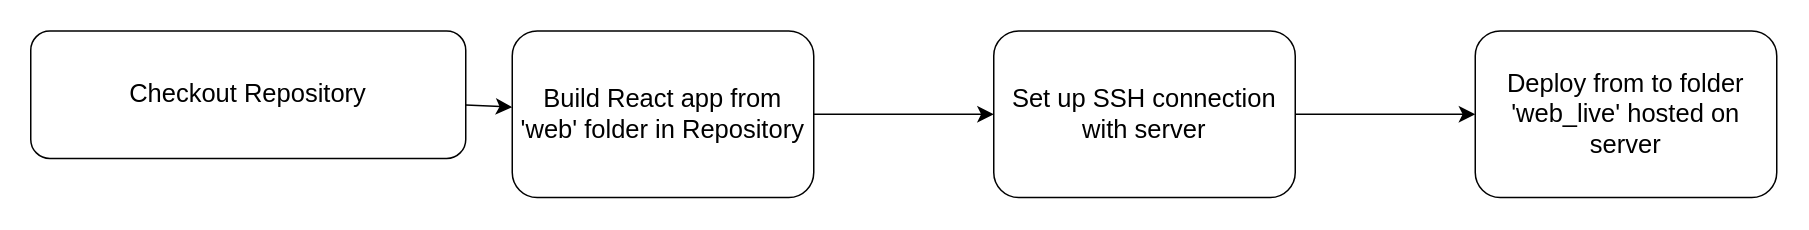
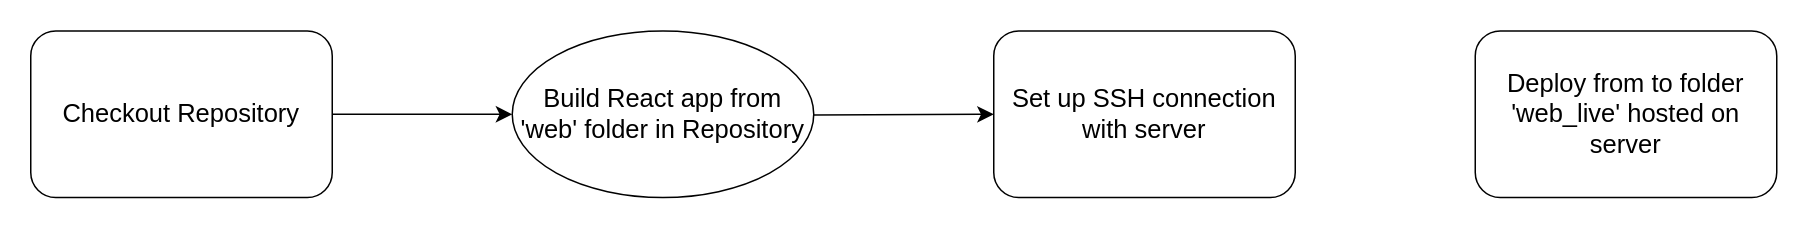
(248, 95) -> (182, 114)
(663, 114) -> (663, 114)
(1380, 114) -> none
